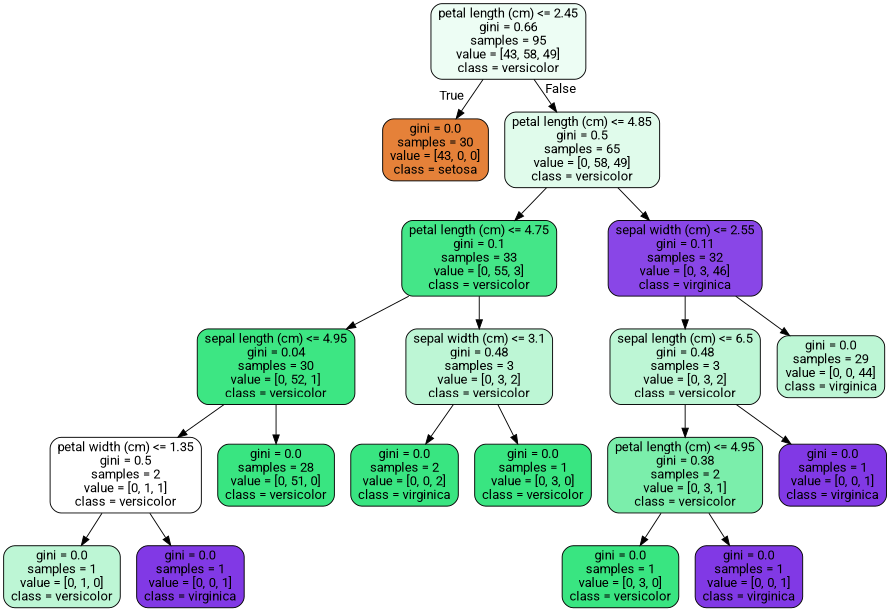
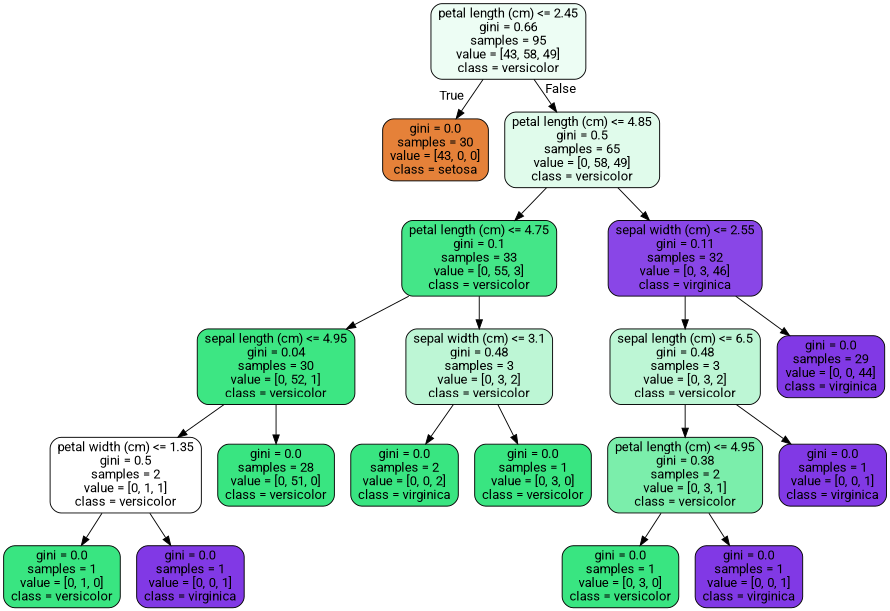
(831, 367) -> (831, 367)
(62, 577) -> (62, 577)
